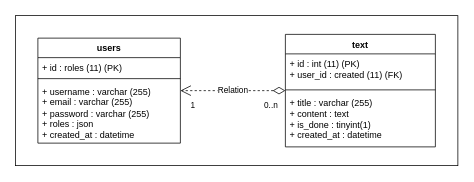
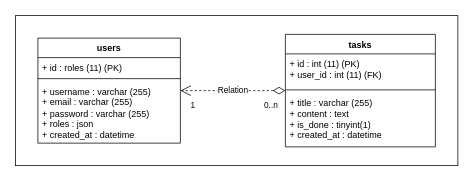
(360, 45) -> (360, 45)
(355, 70) -> (344, 70)
